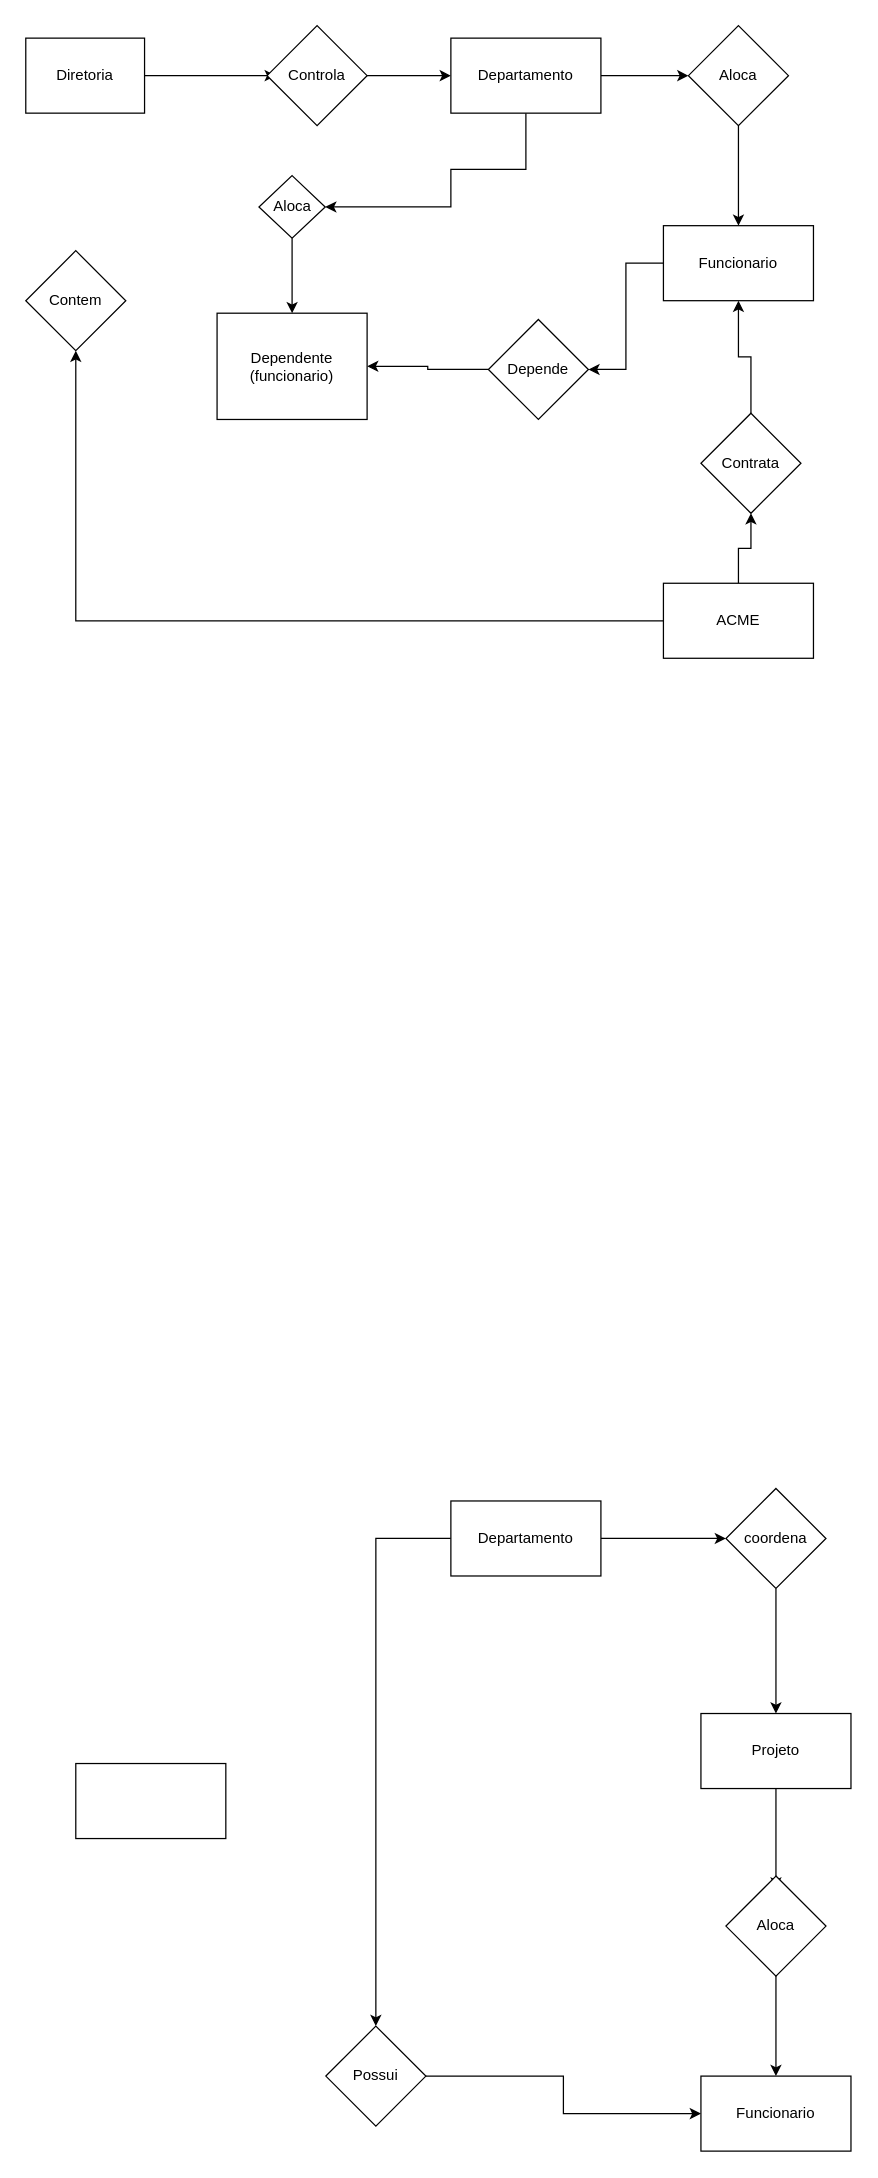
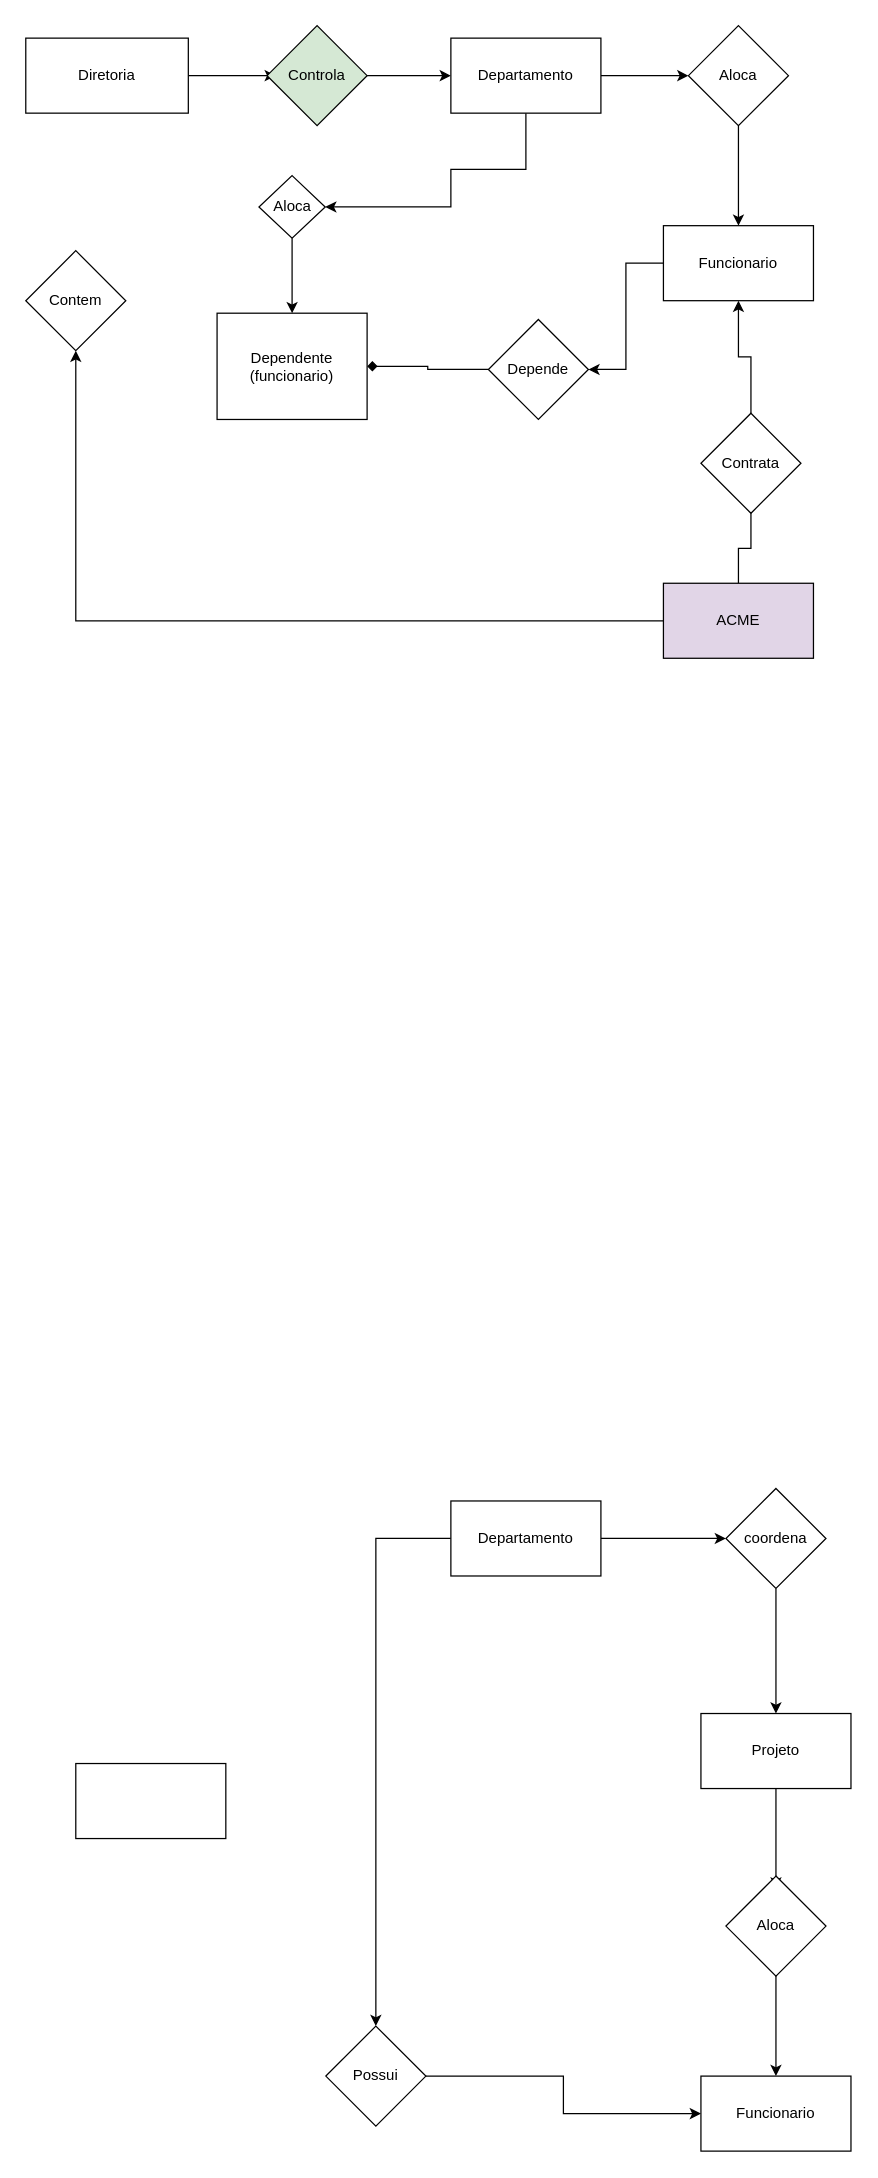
(85, 76) -> (107, 76)
(317, 76) -> (317, 76)
(377, 366) -> (378, 366)
(751, 523) -> (751, 519)
(738, 621) -> (738, 621)
